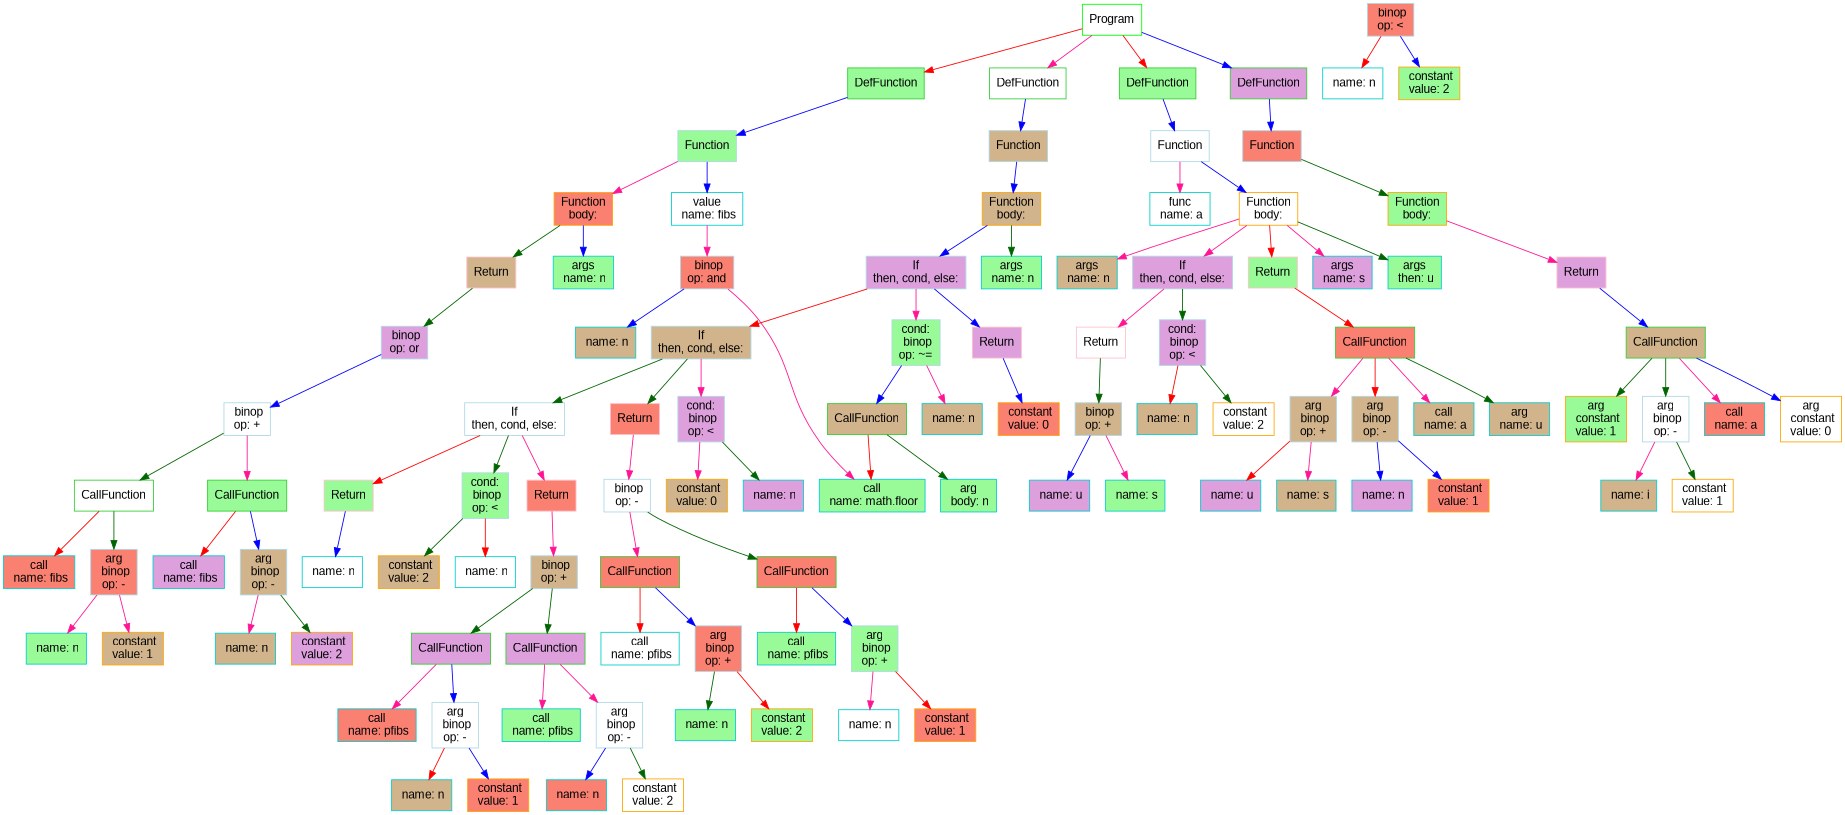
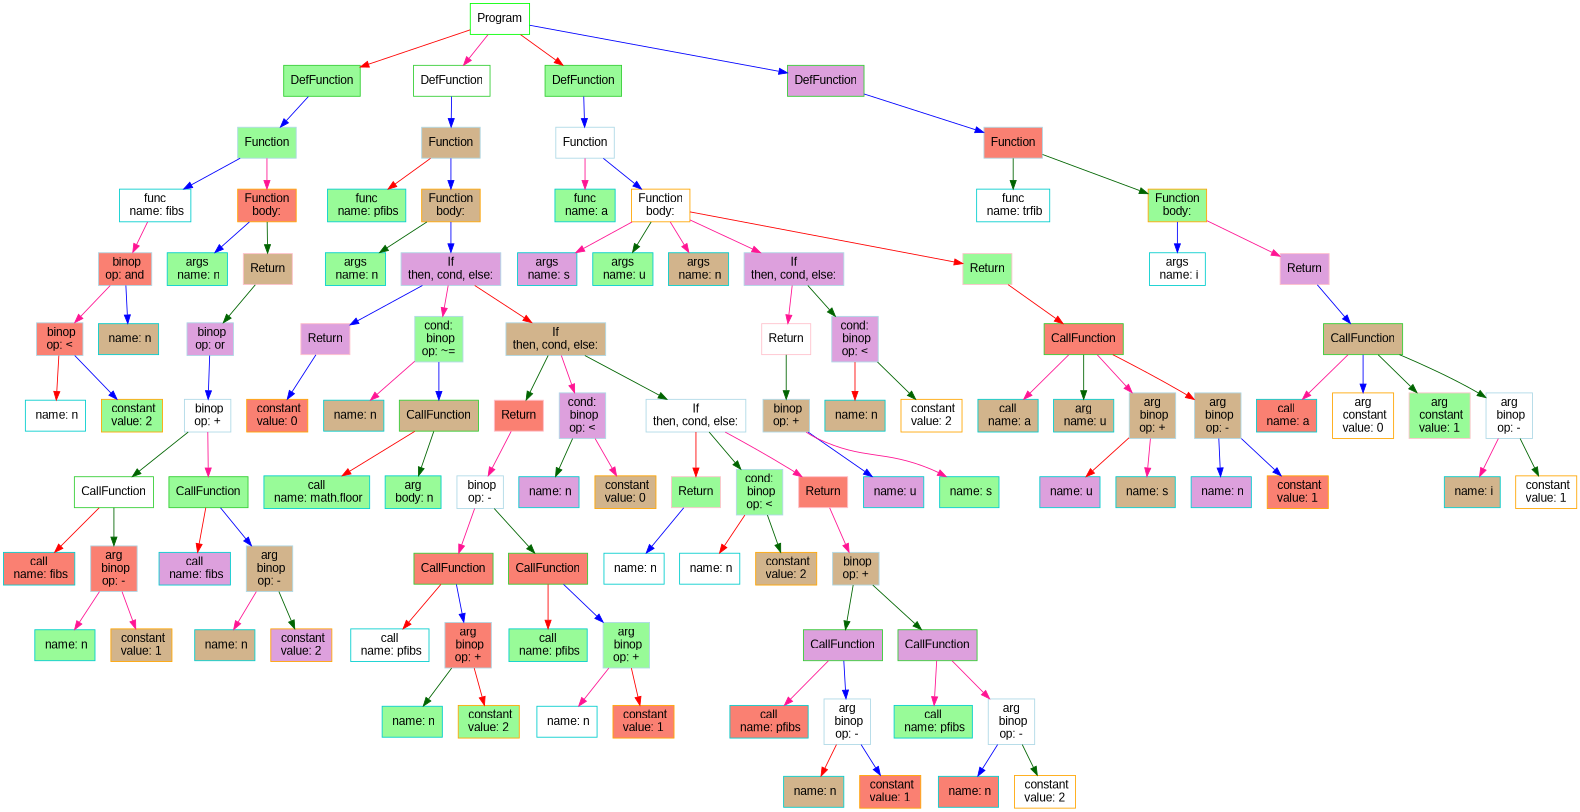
none -> (367, 205)
none -> (1013, 205)
(707, 209) -> (155, 205)
(1180, 209) -> (585, 205)
none -> (1177, 269)
(1415, 273) -> (623, 269)
(789, 380) -> (96, 301)
(1596, 419) -> (1440, 416)
